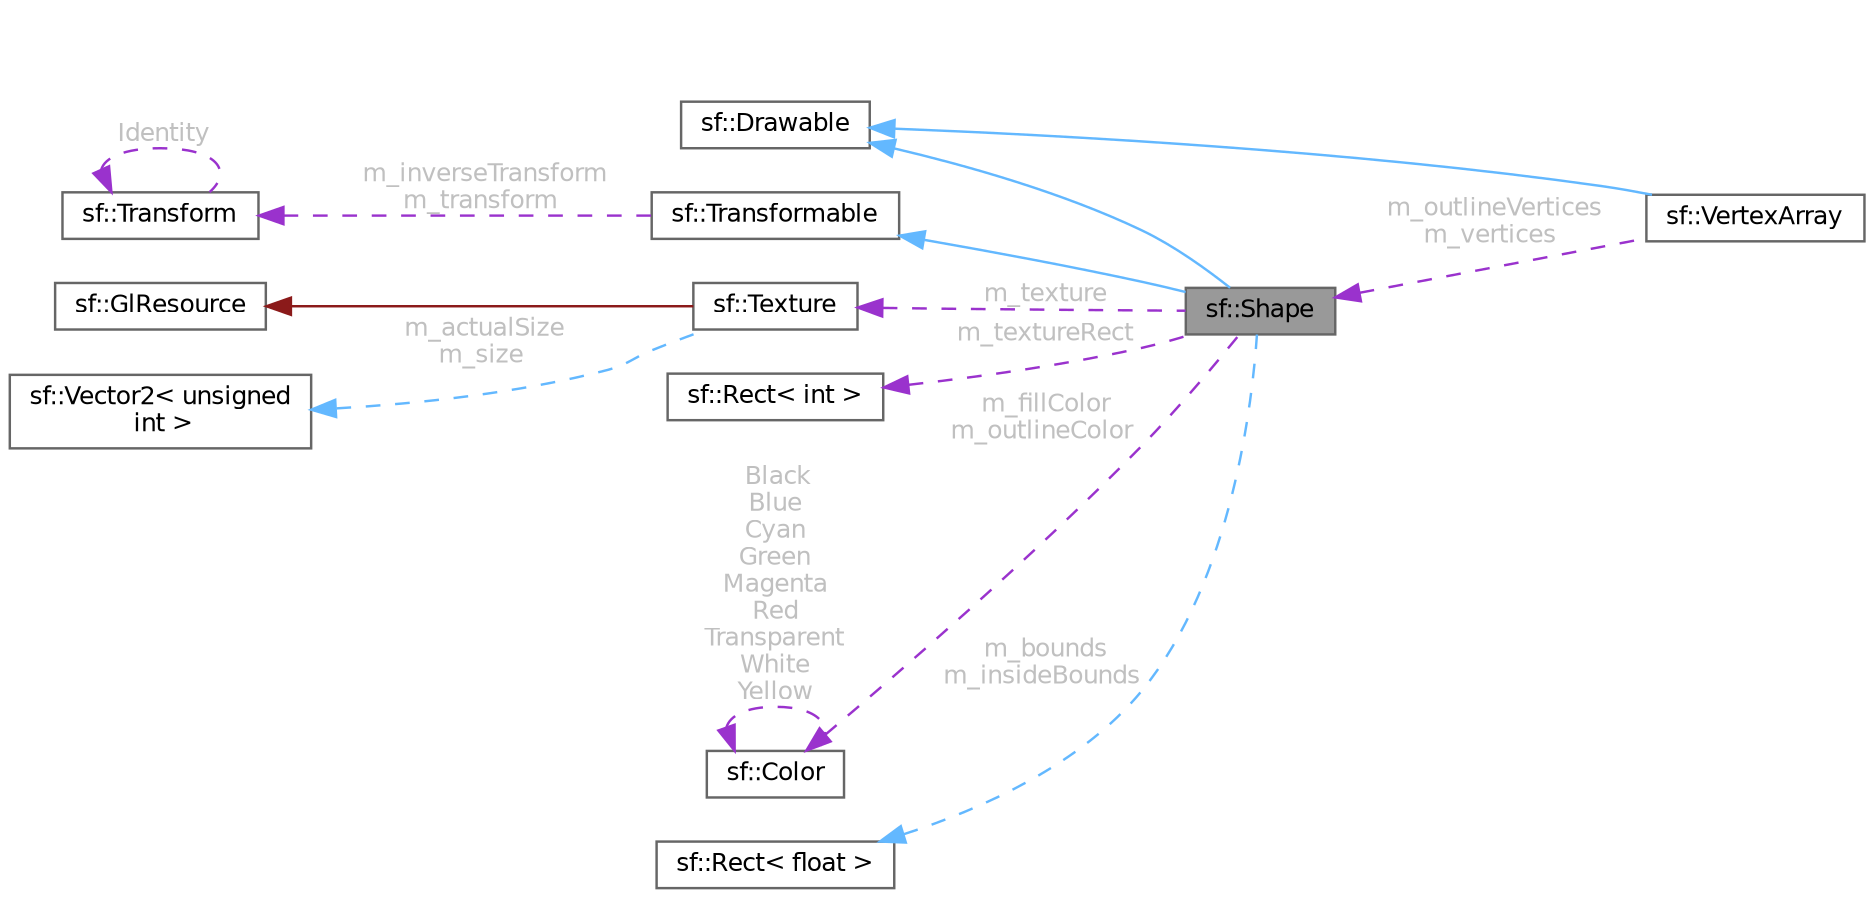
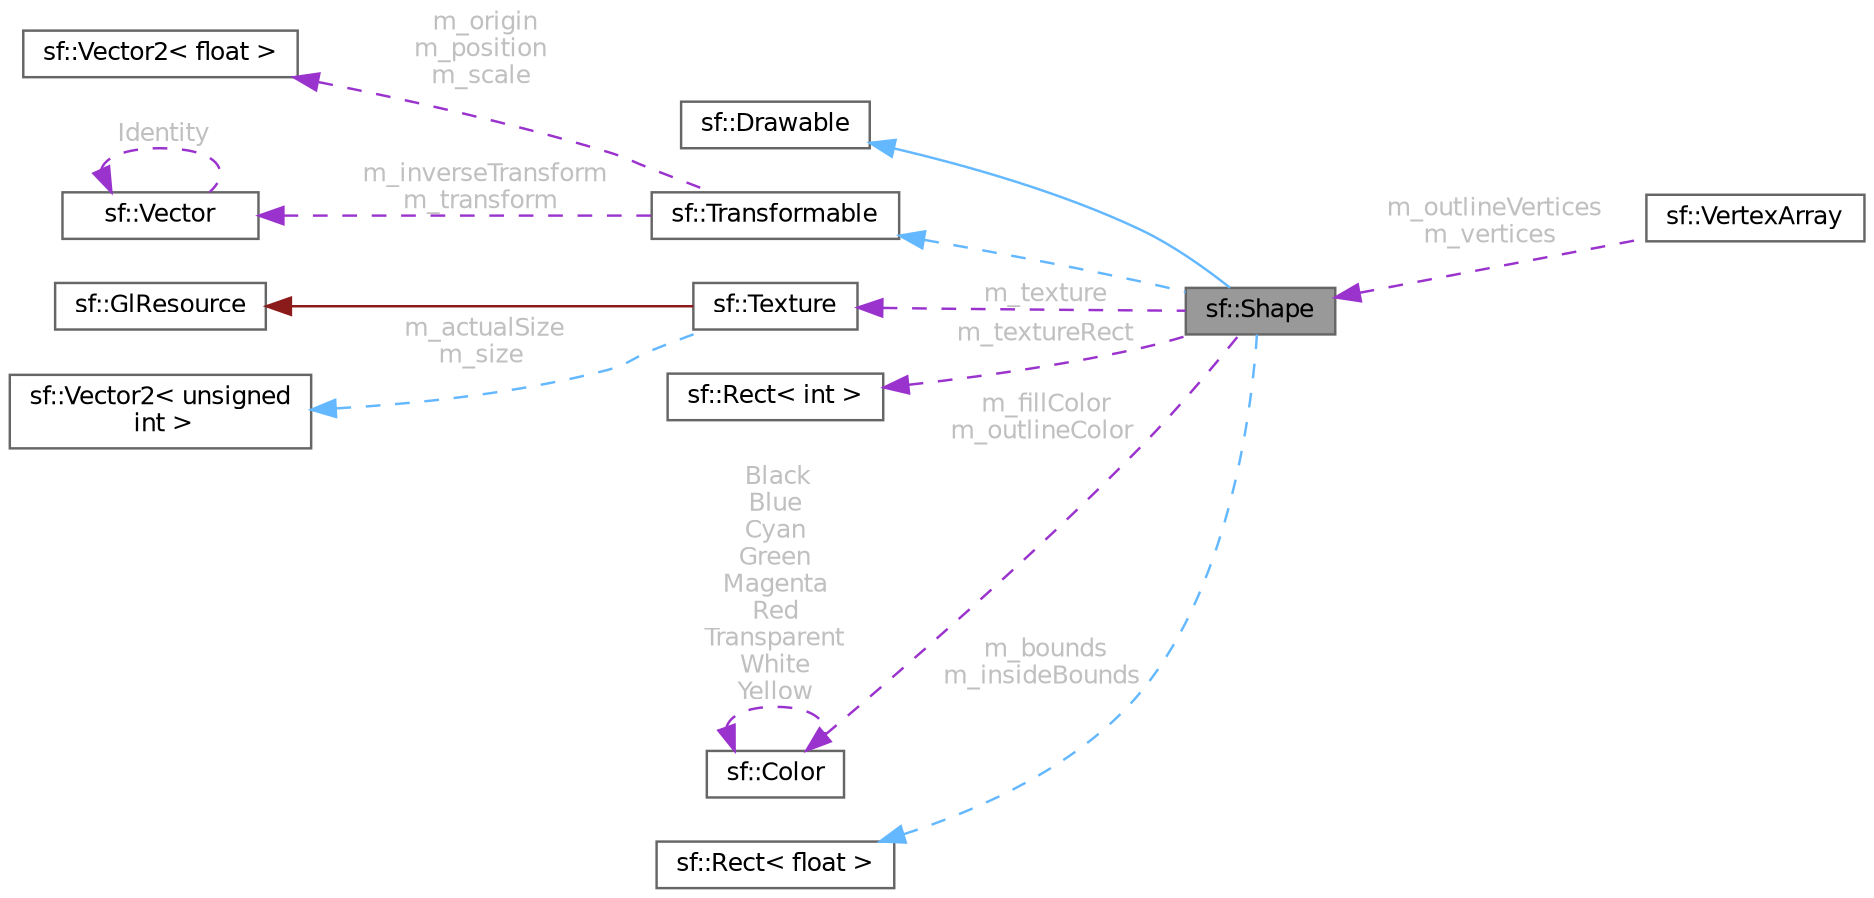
none -> (160, 54)
(1274, 151) -> none
(160, 216) -> (160, 216)
(1055, 264) -> (1055, 264)
